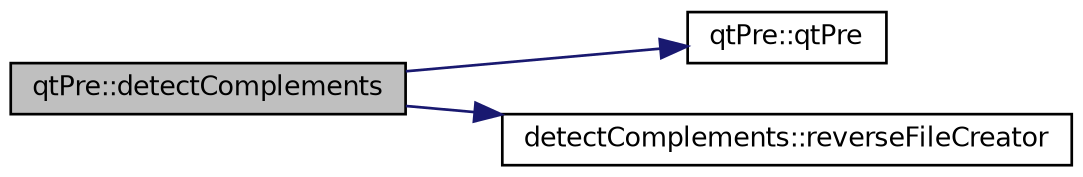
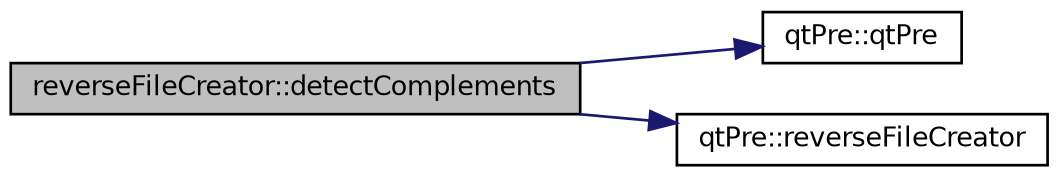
(208, 89) -> (295, 89)
(787, 140) -> (862, 140)
